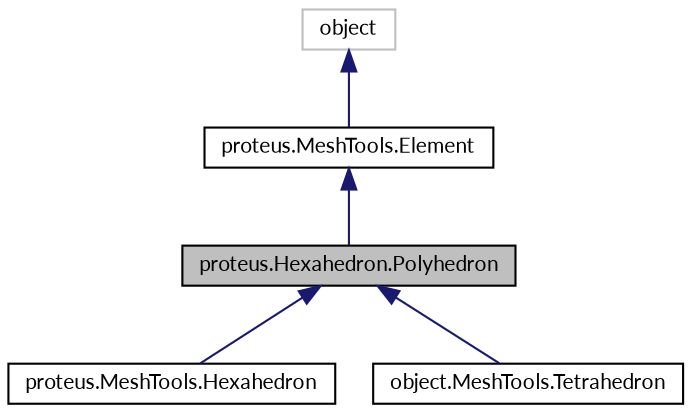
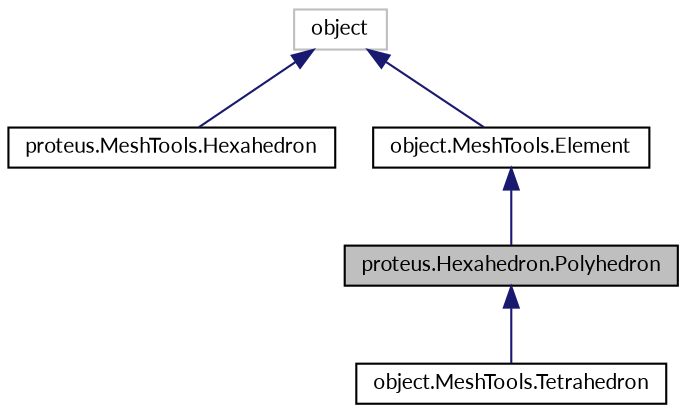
(349, 148) -> (511, 148)
(251, 330) -> (247, 95)
